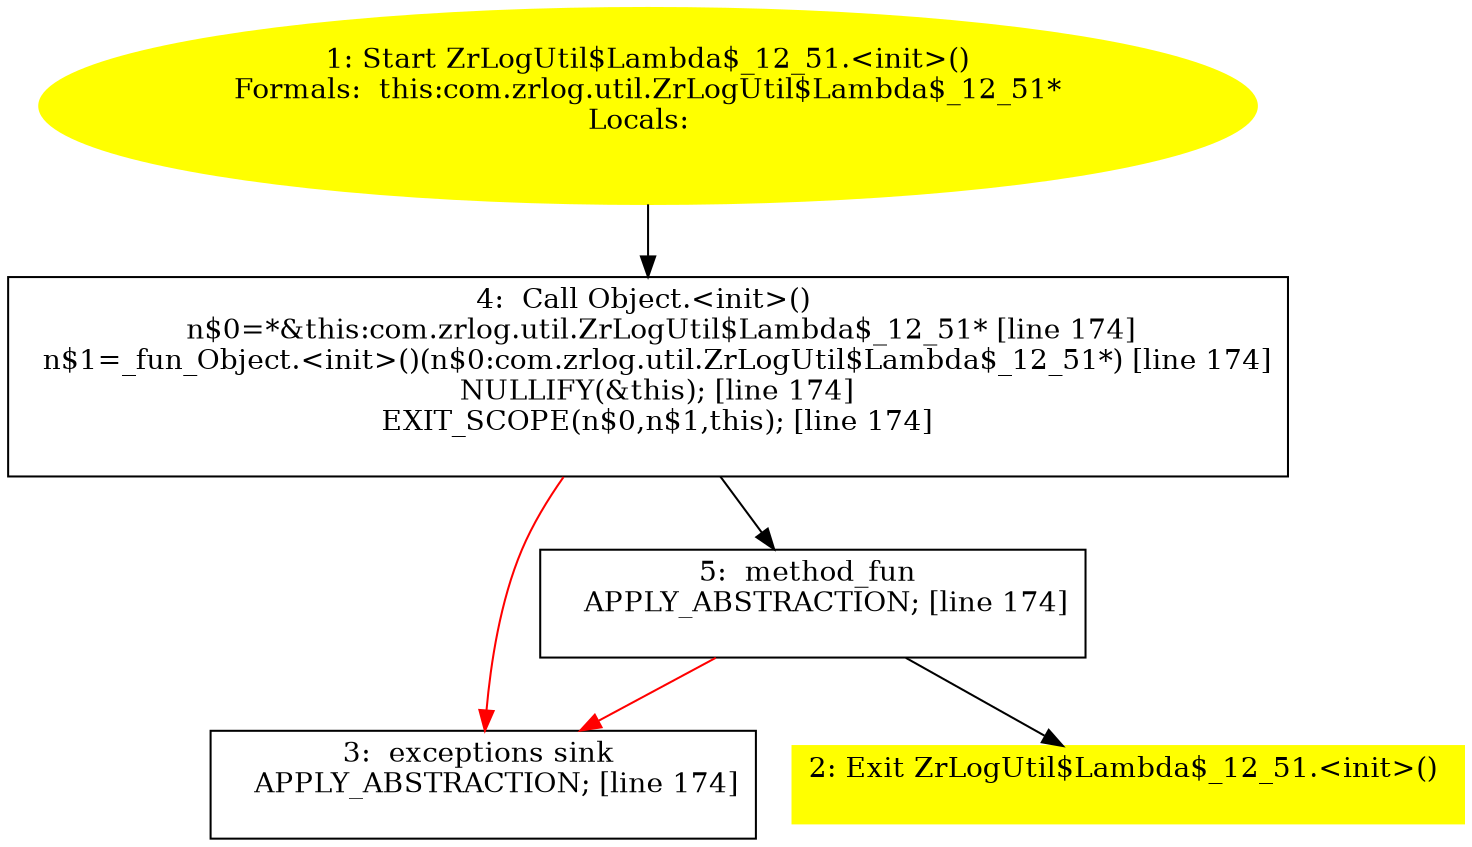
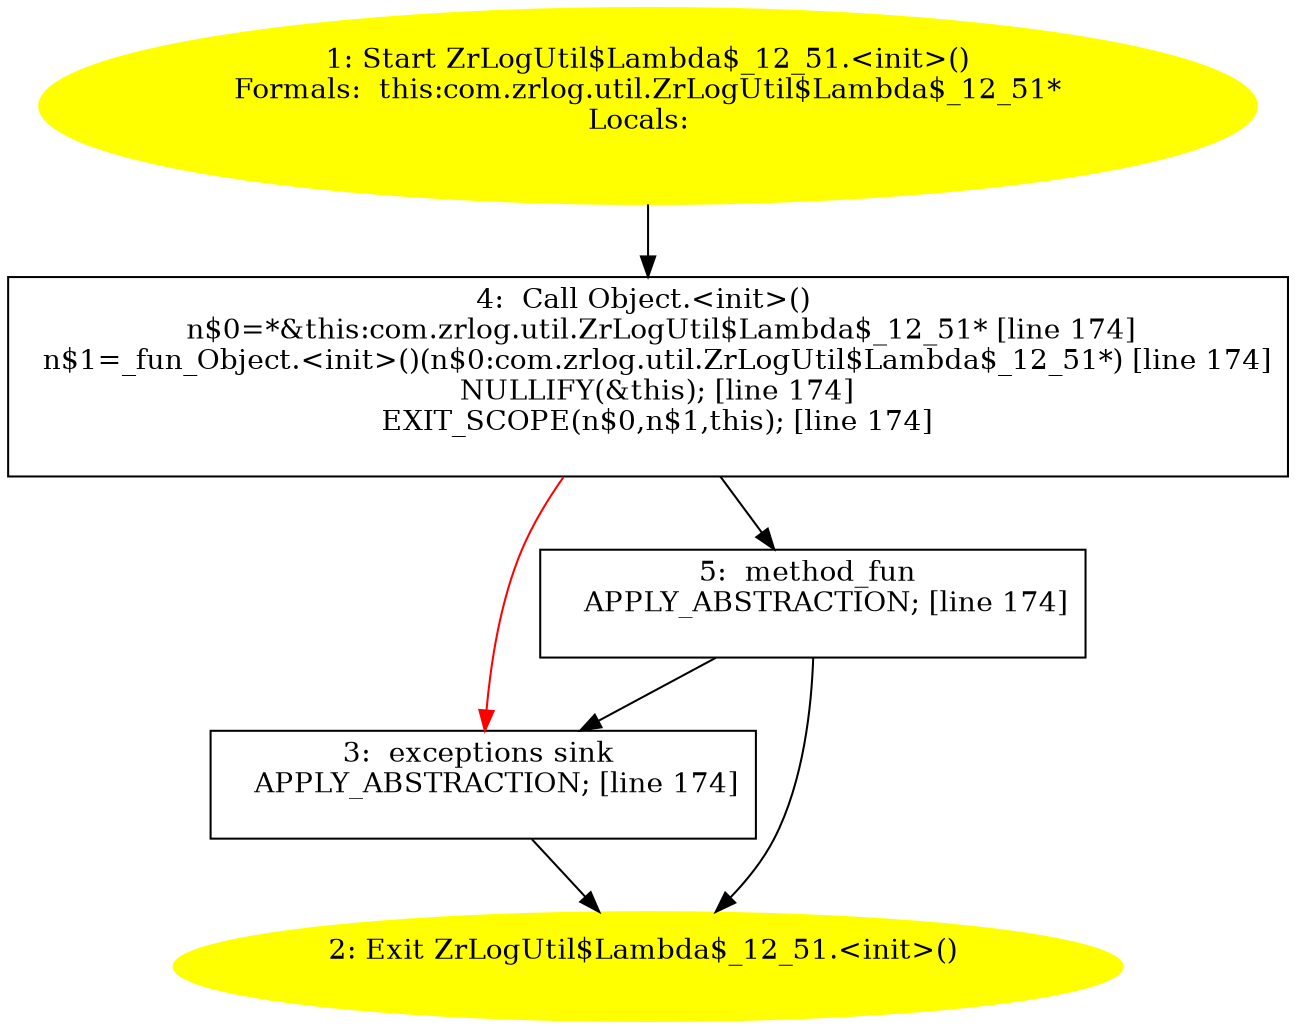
(657, 689) -> (657, 689)
(1128, 785) -> (648, 967)
none -> (559, 868)
